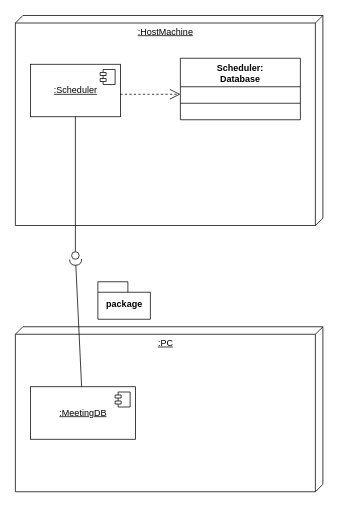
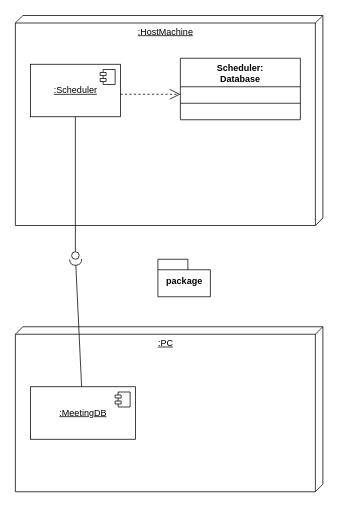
(124, 300) -> (184, 278)
